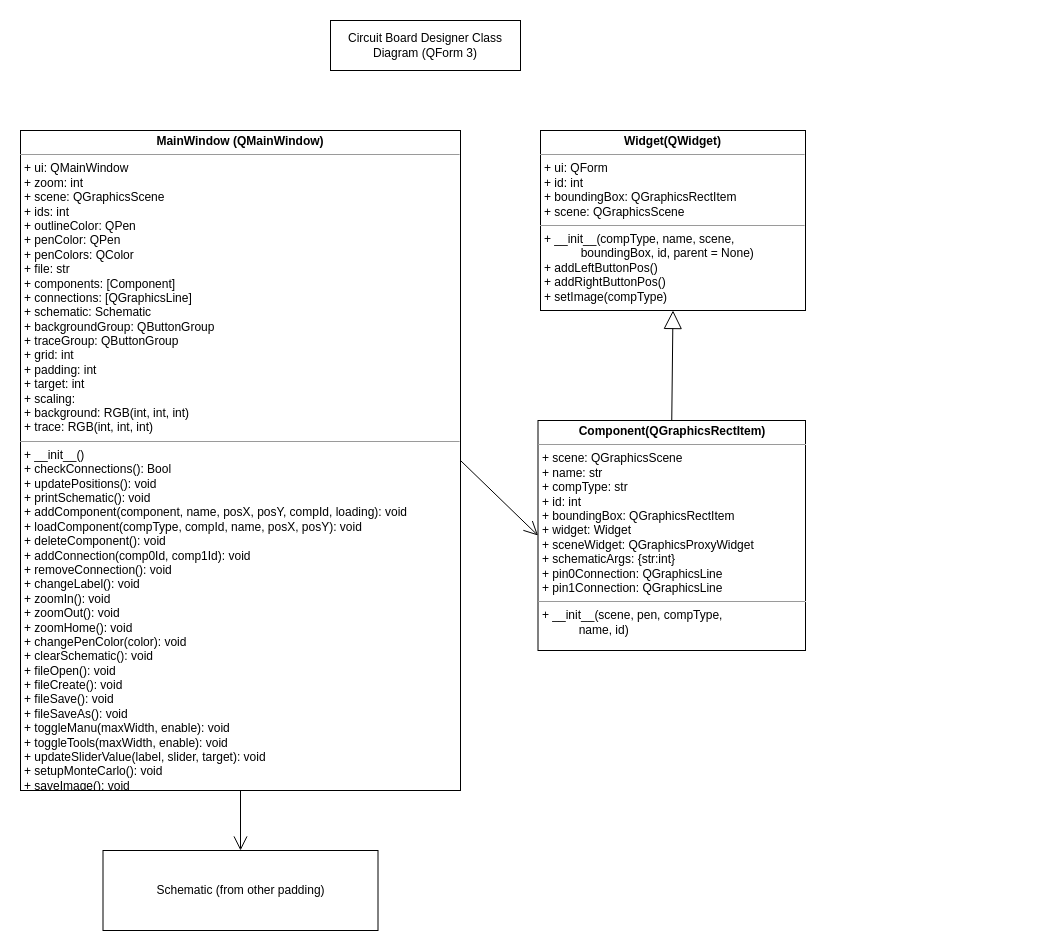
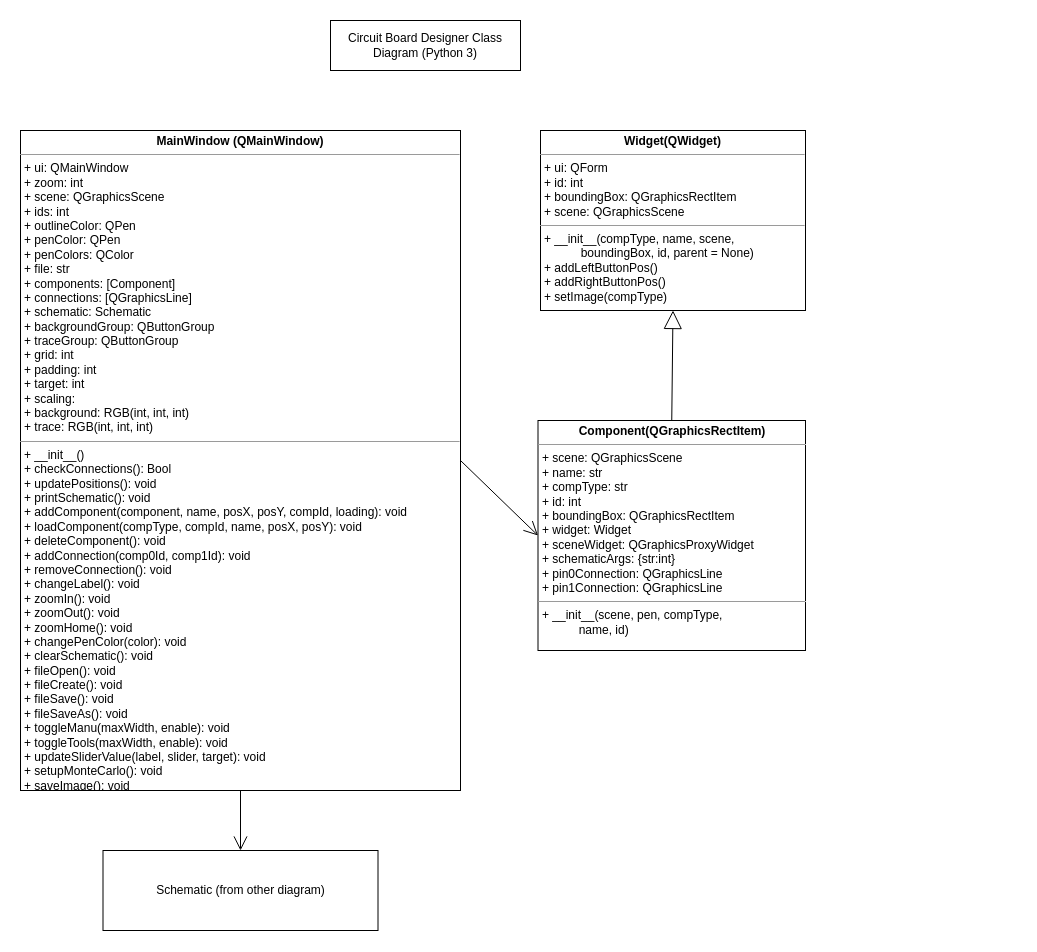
(426, 46) -> (426, 46)
(241, 891) -> (241, 891)
